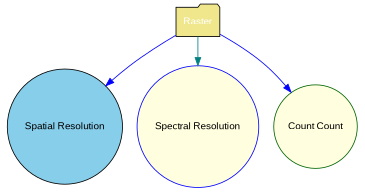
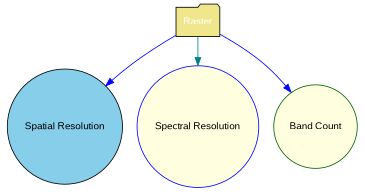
(316, 127) -> (316, 127)
